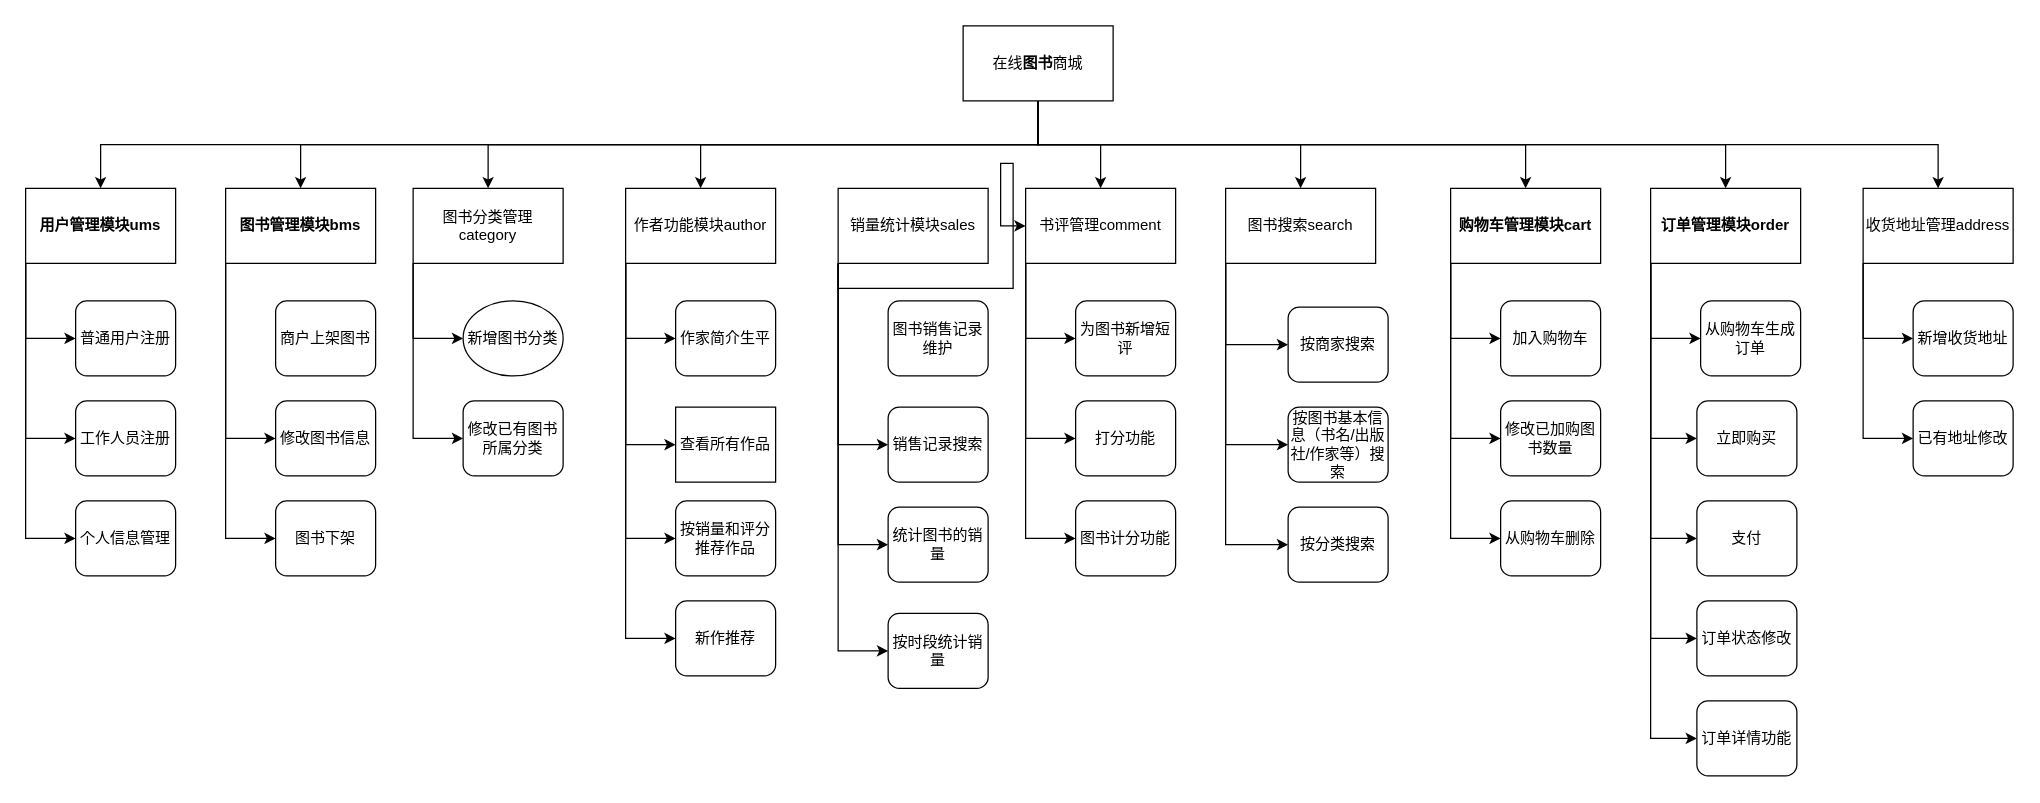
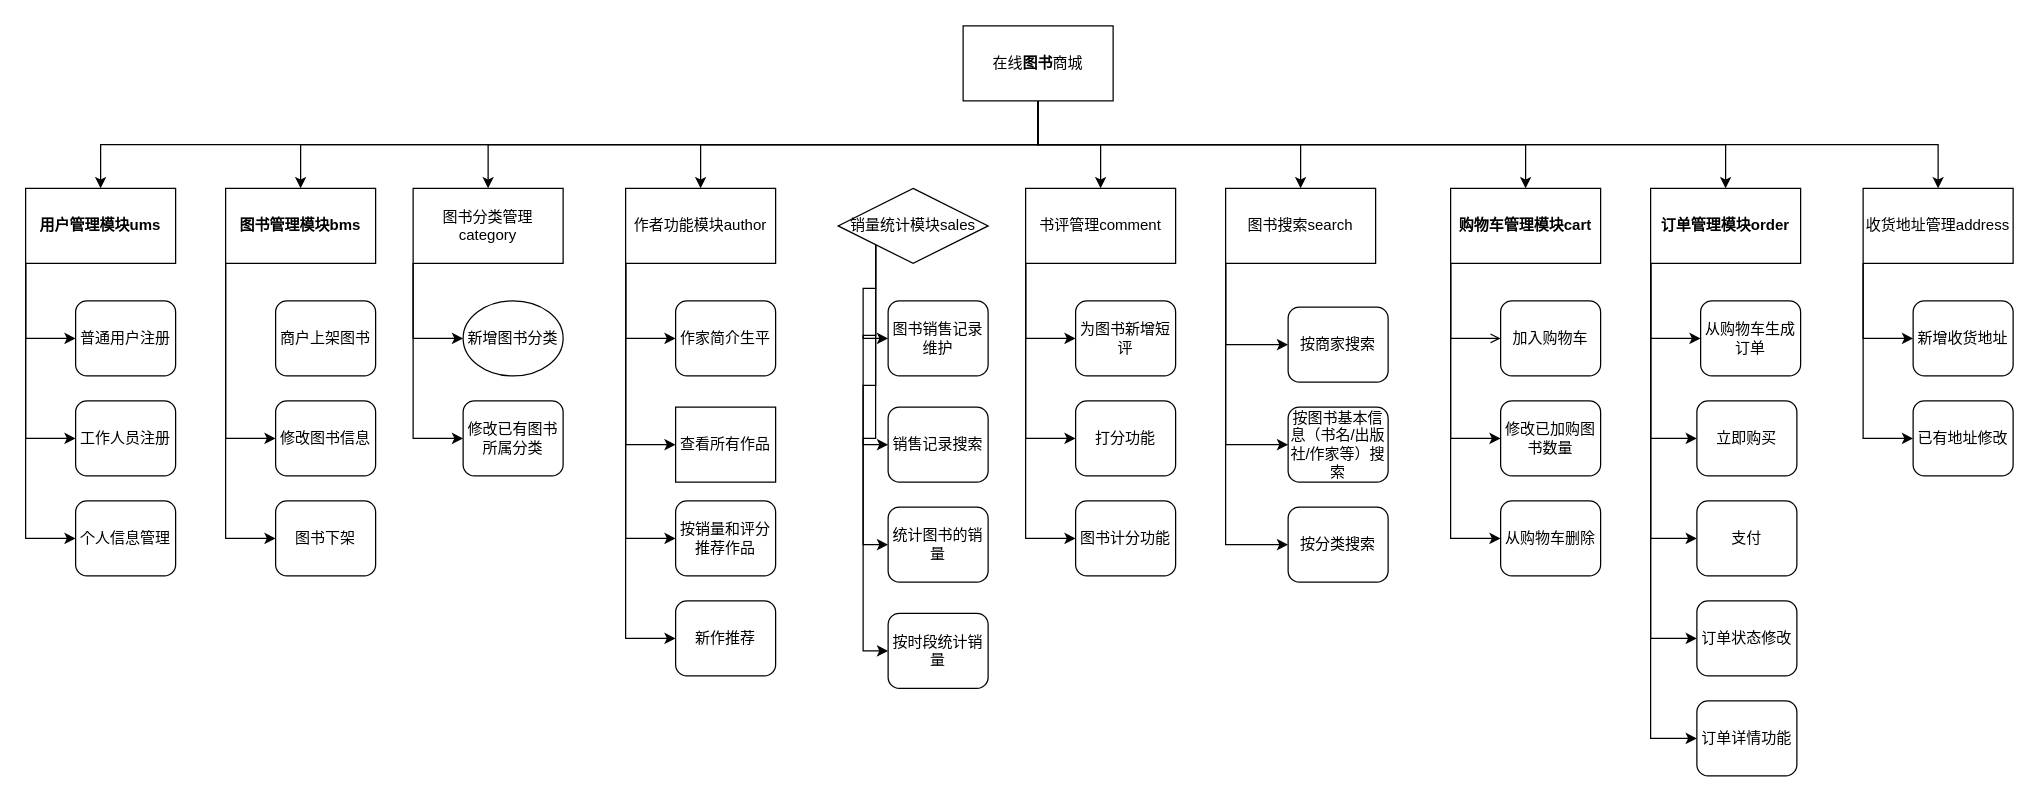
(913, 226) -> (913, 226)
(1013, 250) -> (863, 309)
(1491, 338) -> (1493, 338)
